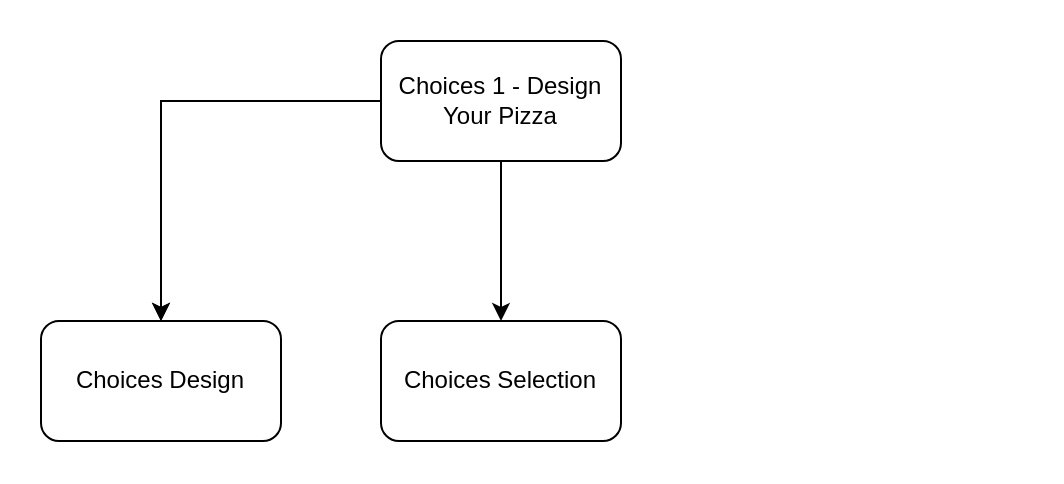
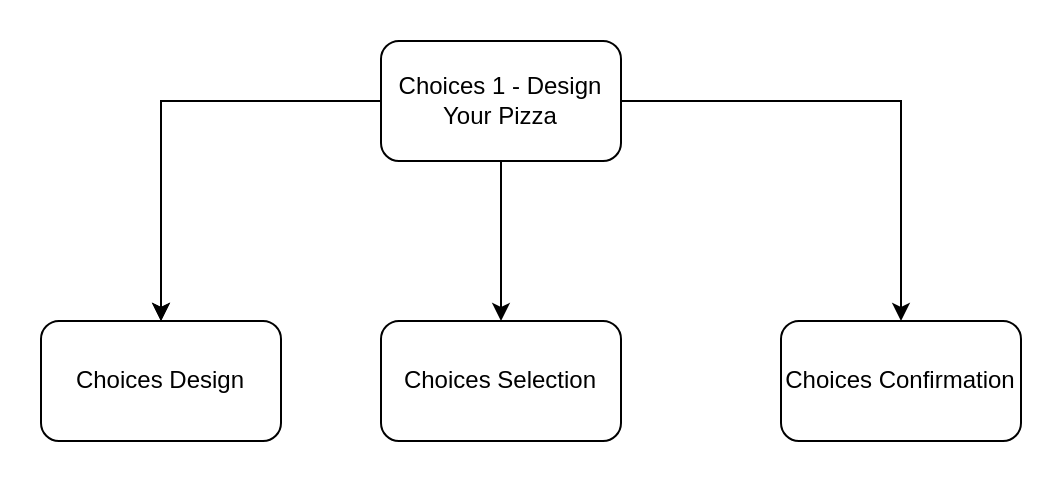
none -> (864, 101)
none -> (901, 381)
